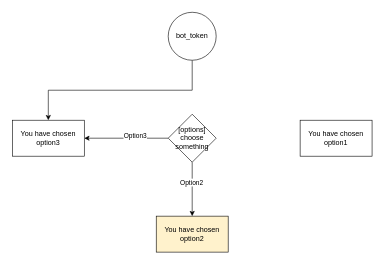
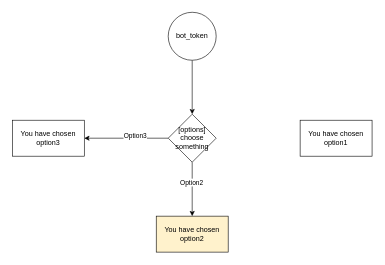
(48, 90) -> (192, 108)
